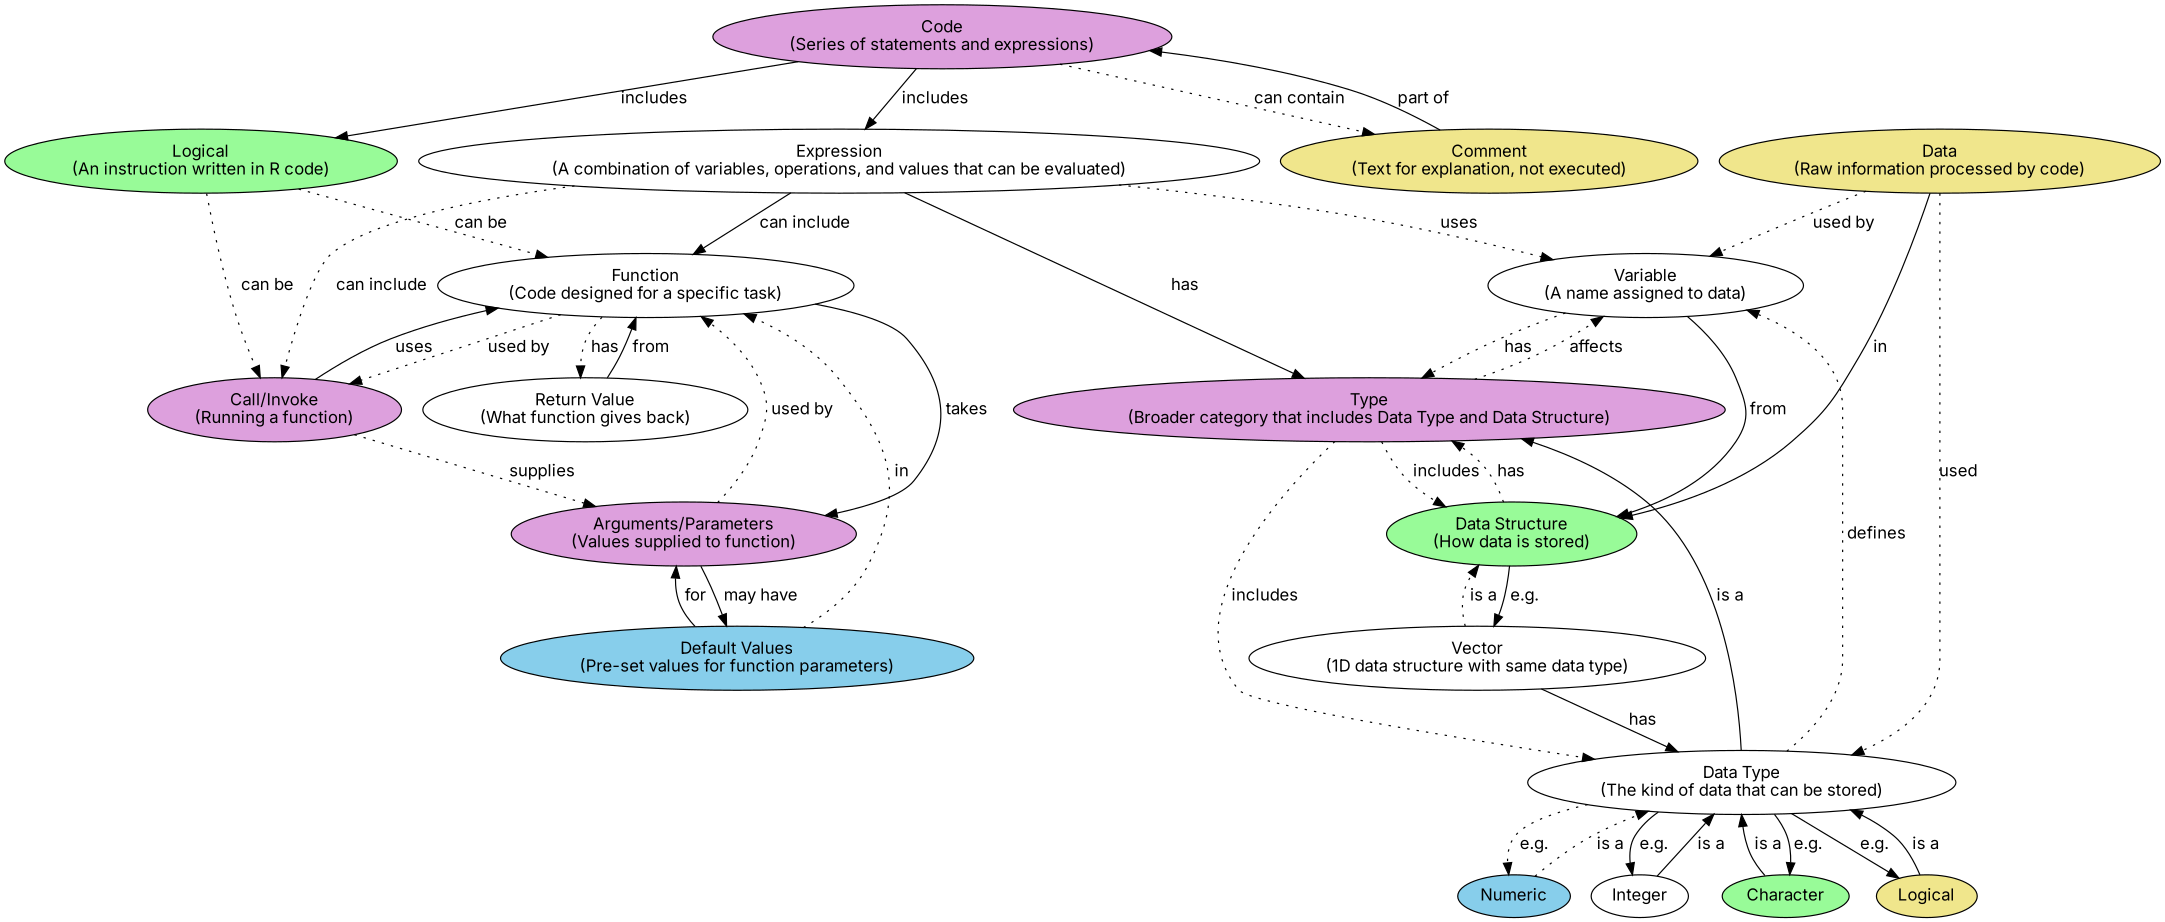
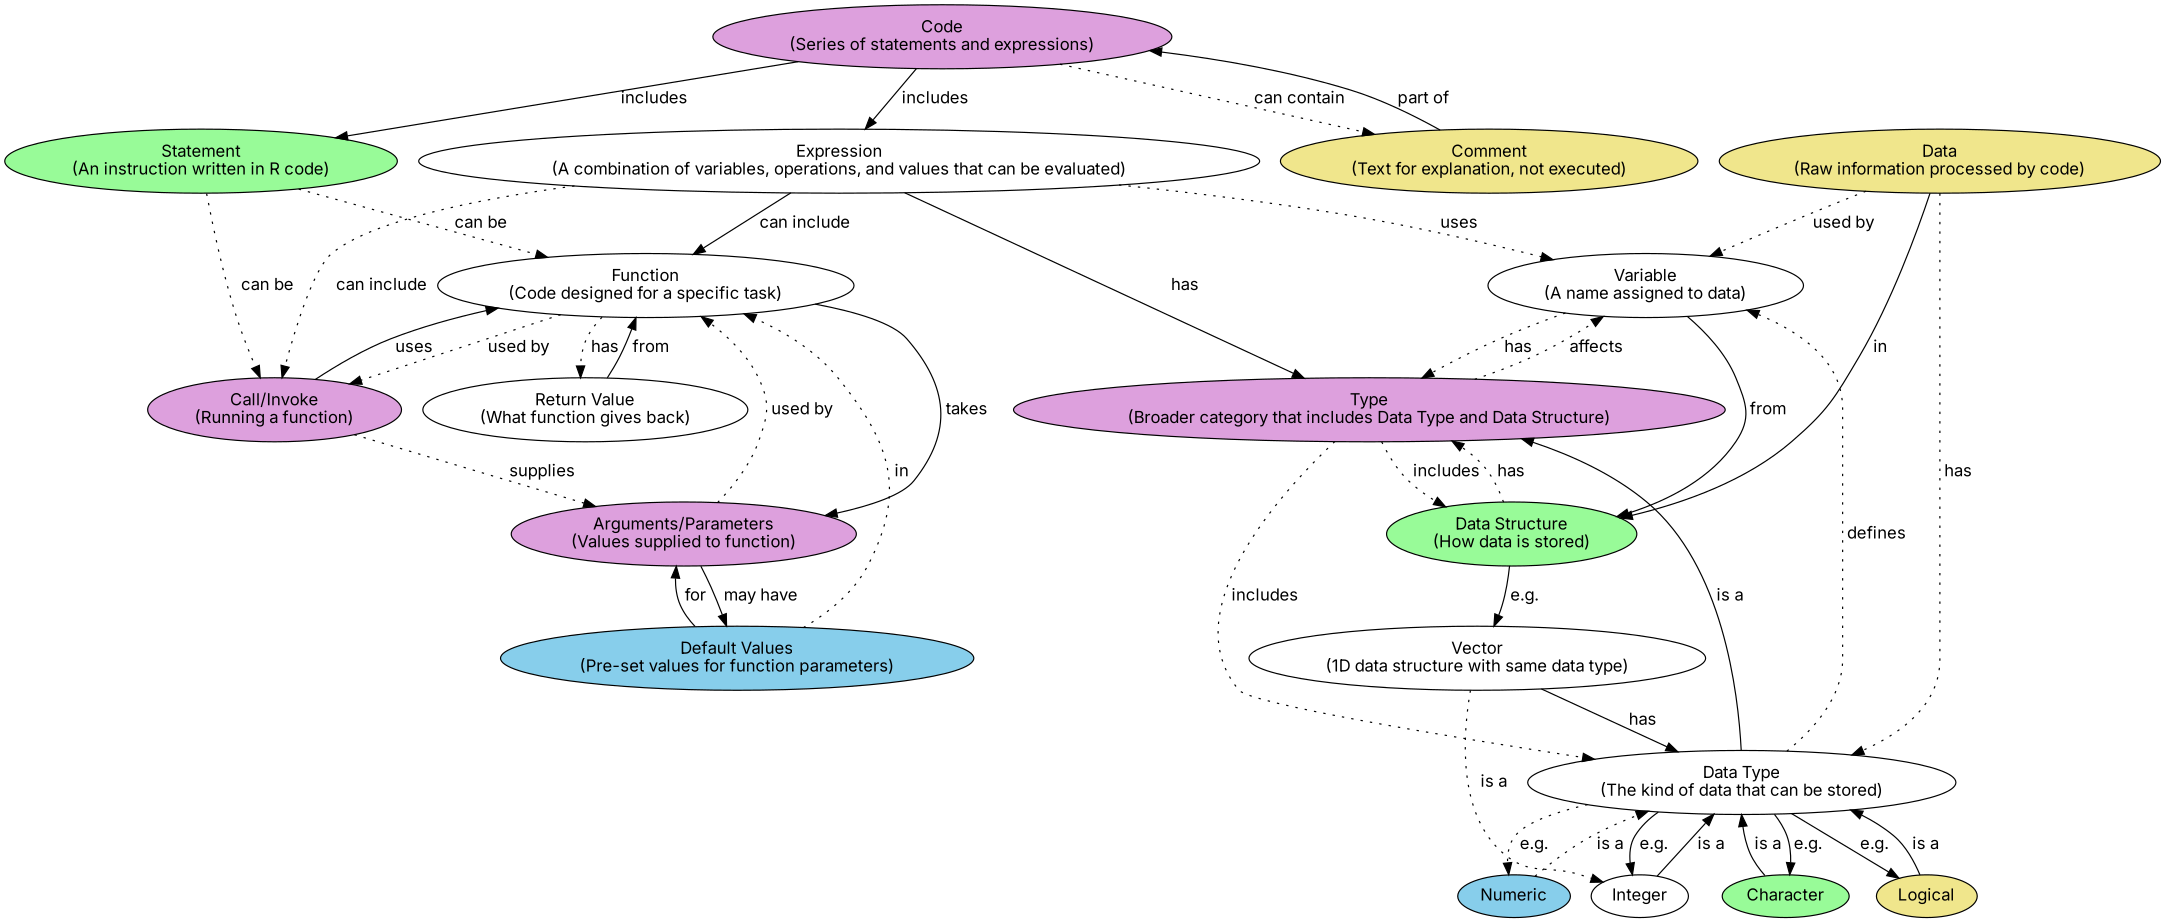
(201, 161) -> (201, 161)
(1956, 472) -> (1956, 472)
(1463, 600) -> (1480, 821)
